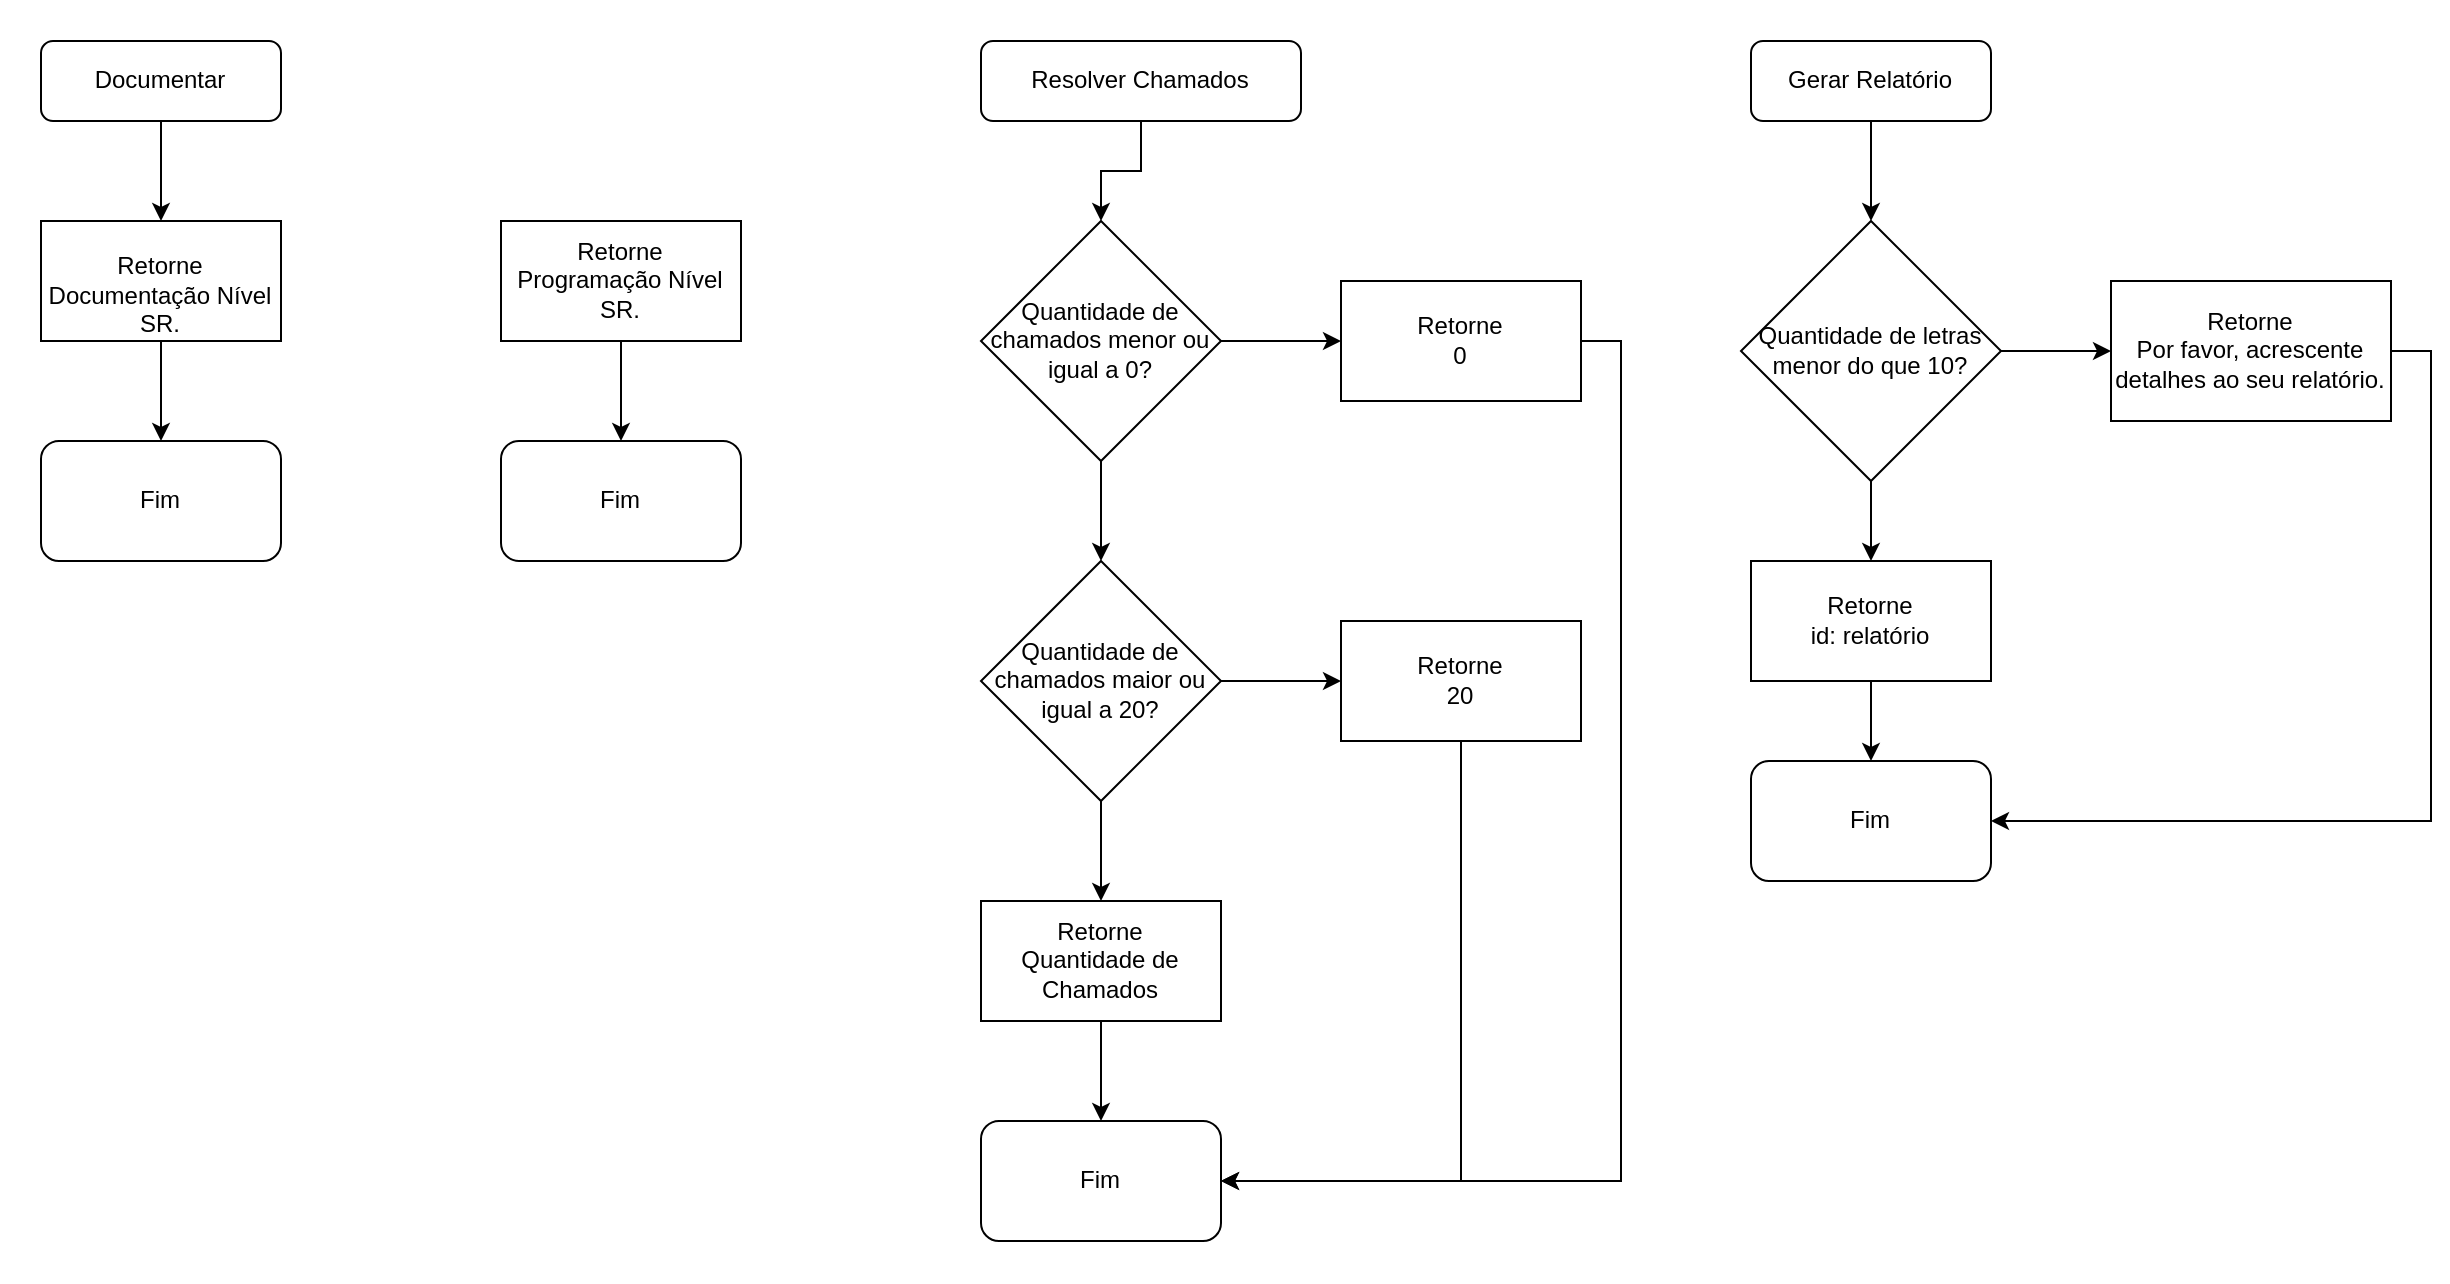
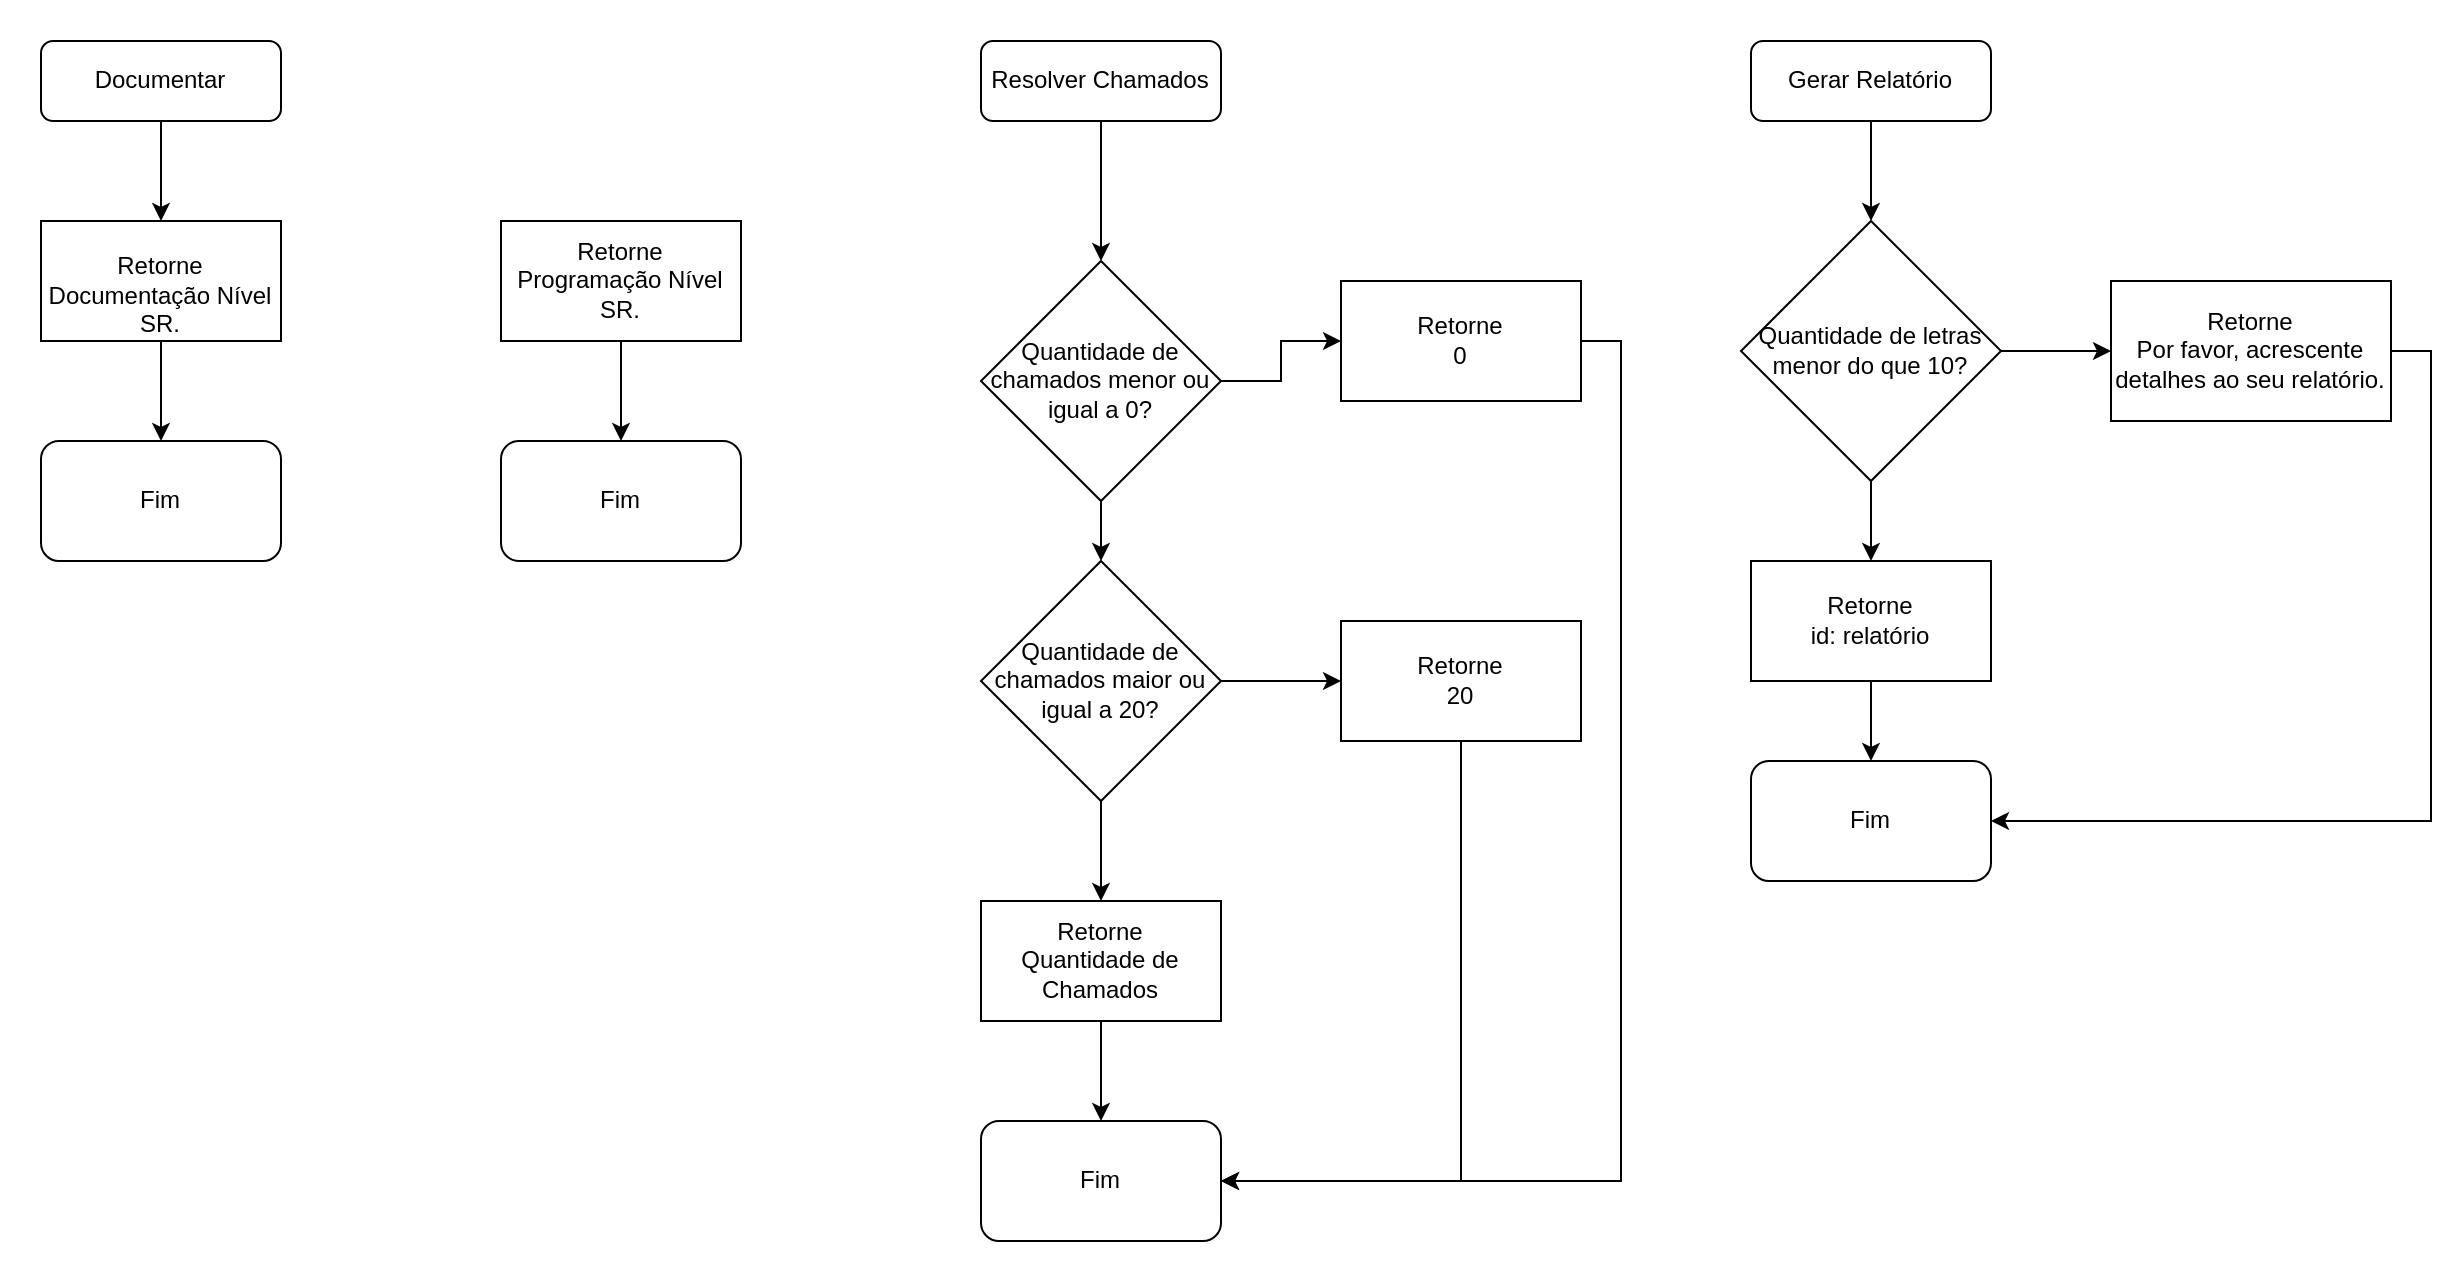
(1141, 81) -> (1101, 81)
(1101, 341) -> (1101, 381)
